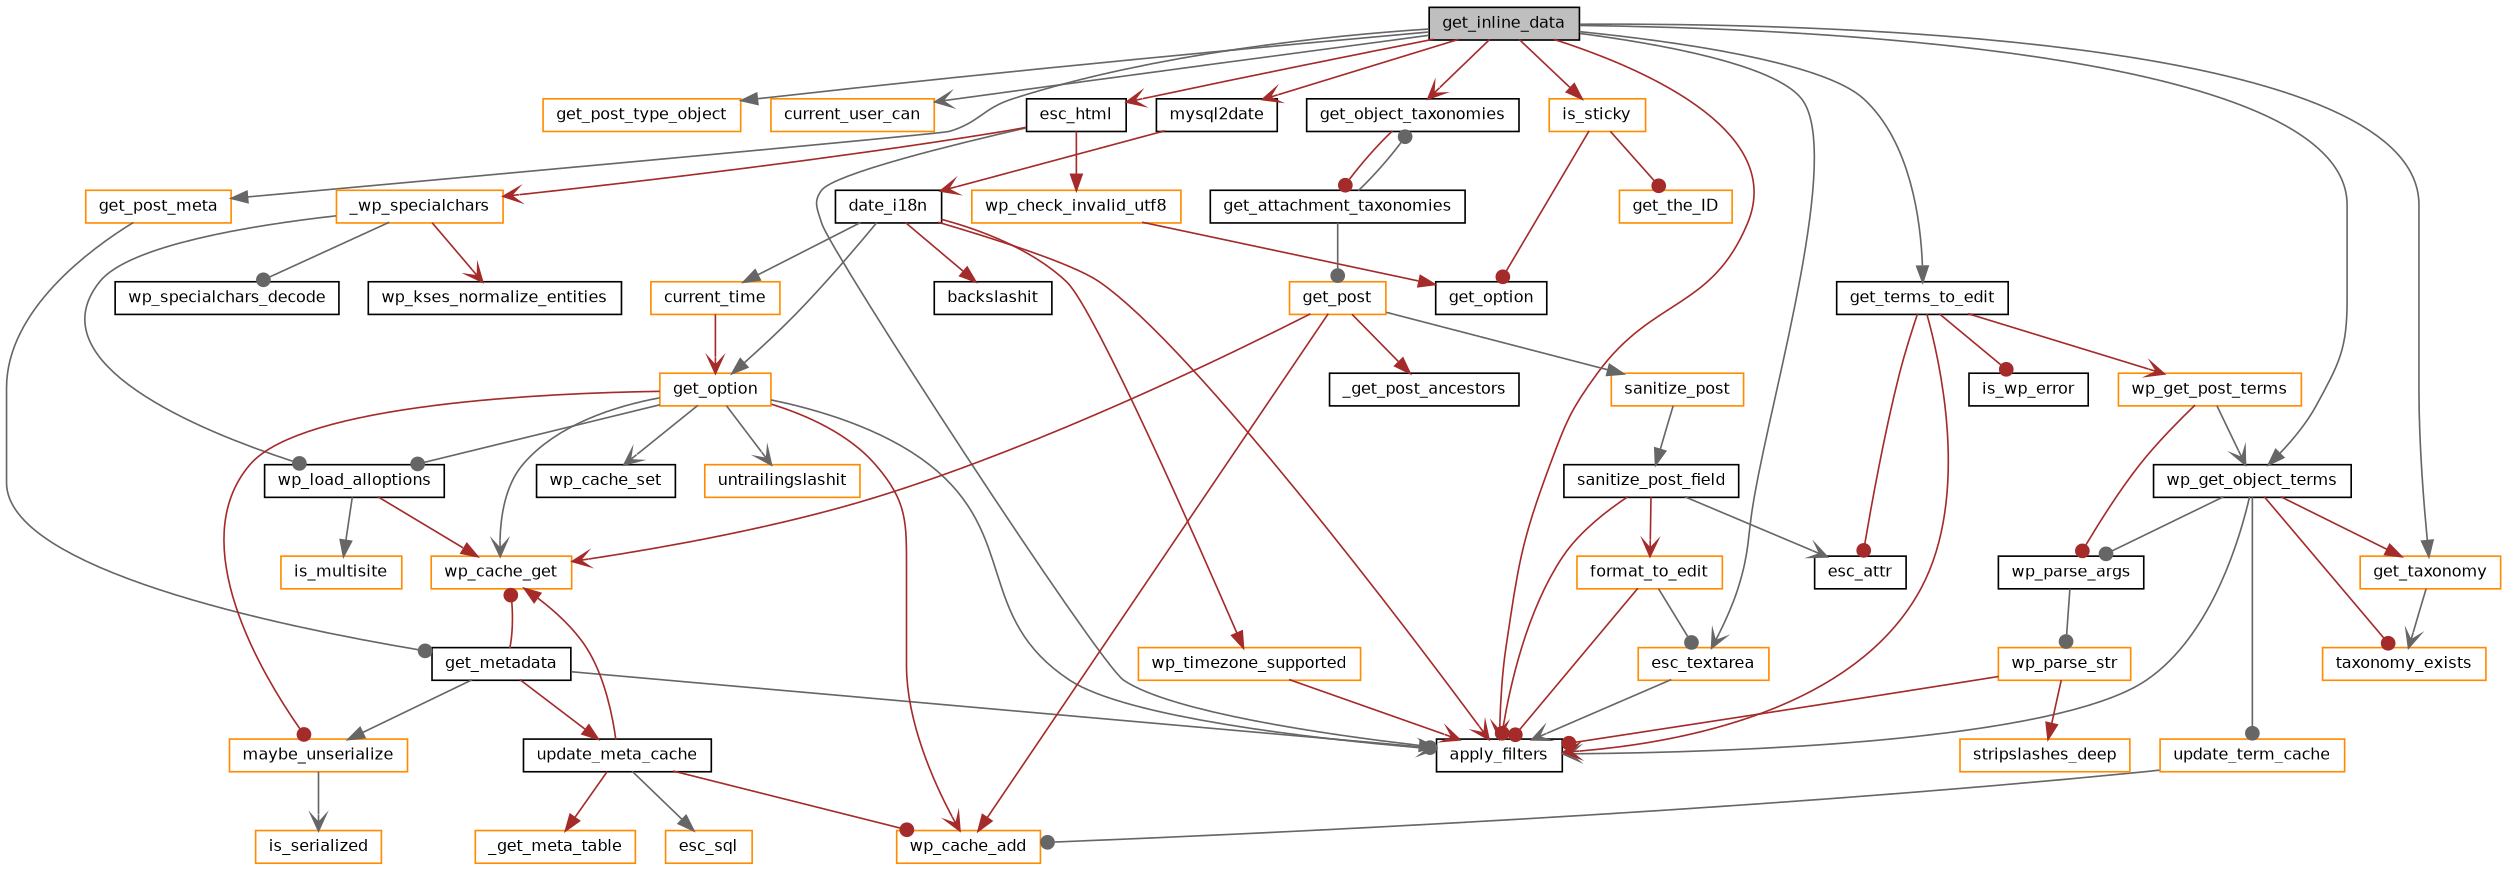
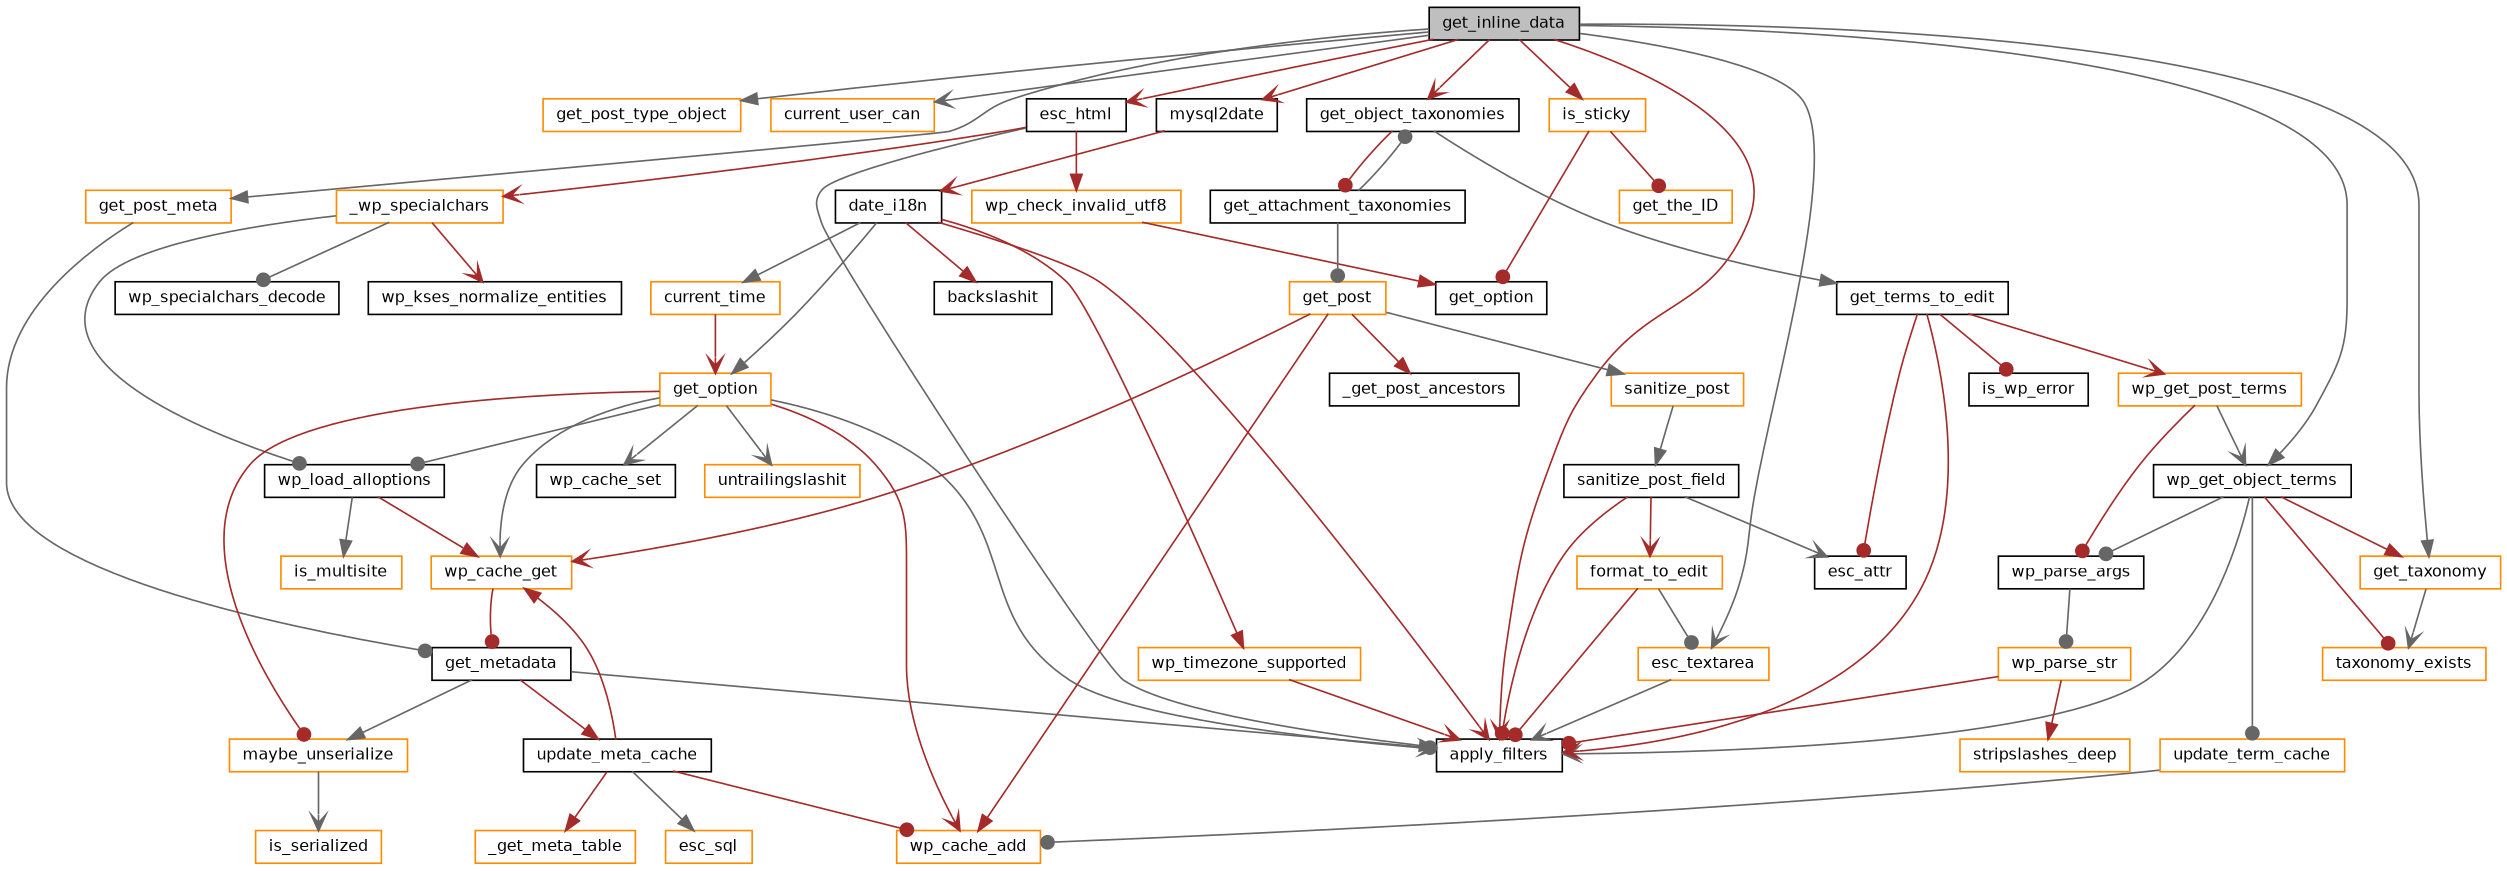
(1813, 73) -> (1618, 228)
(512, 625) -> (491, 612)
